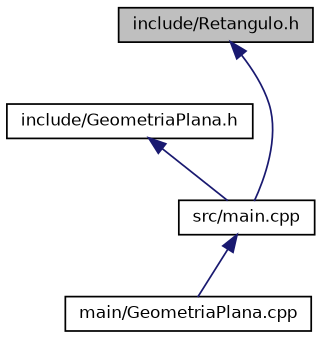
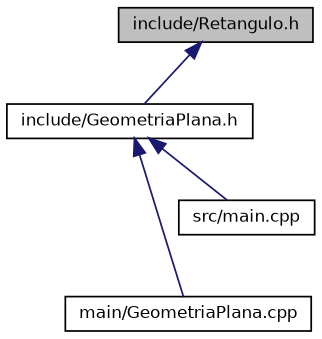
(272, 126) -> (167, 80)
(213, 273) -> (162, 226)
